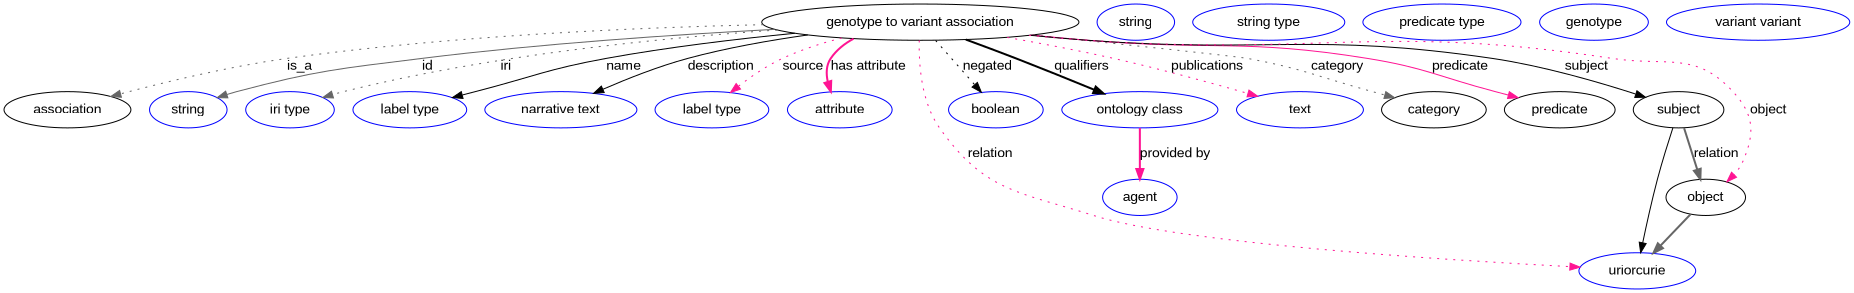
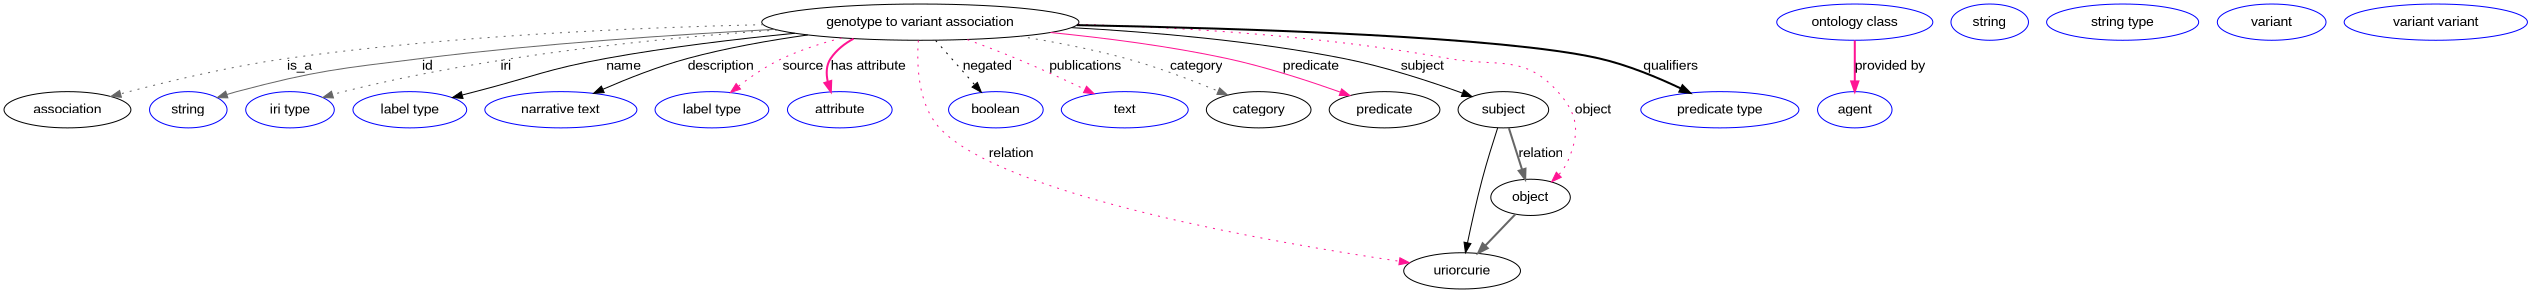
(1594, 22) -> (2272, 22)
(1030, 64) -> (1382, 36)
(1637, 271) -> (1462, 271)
